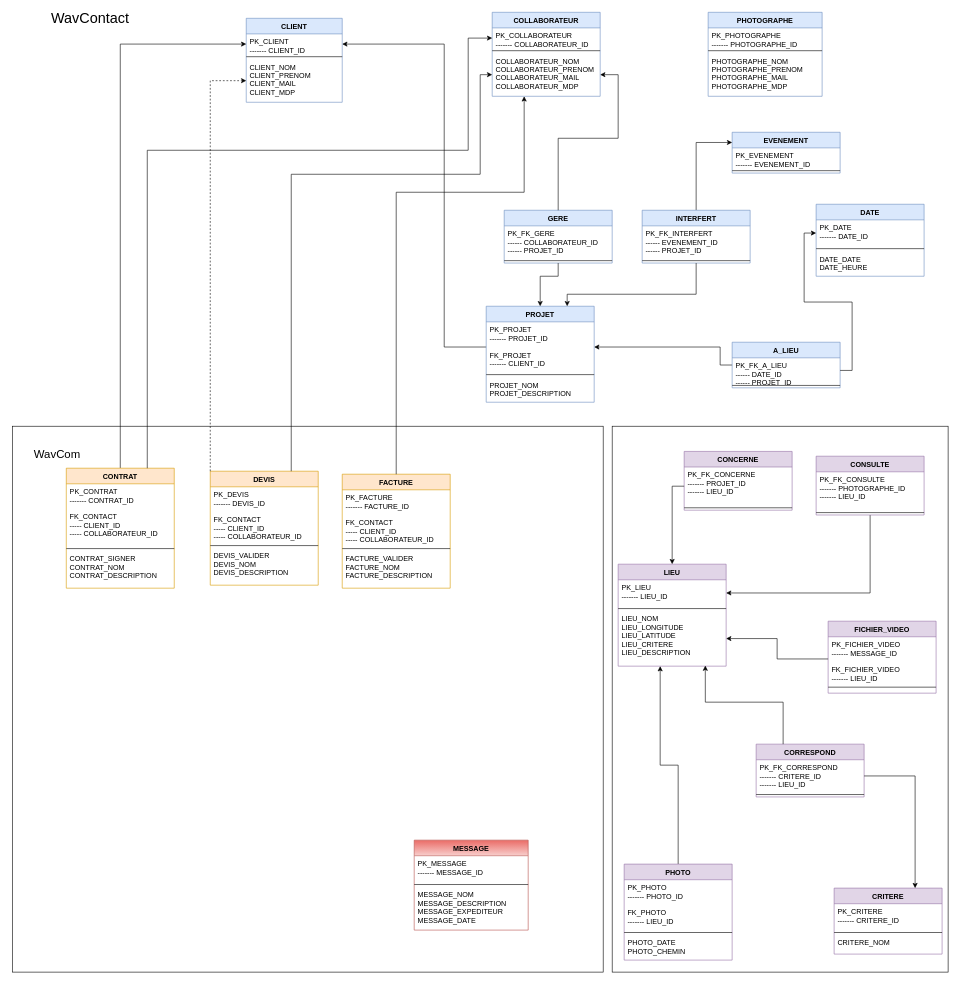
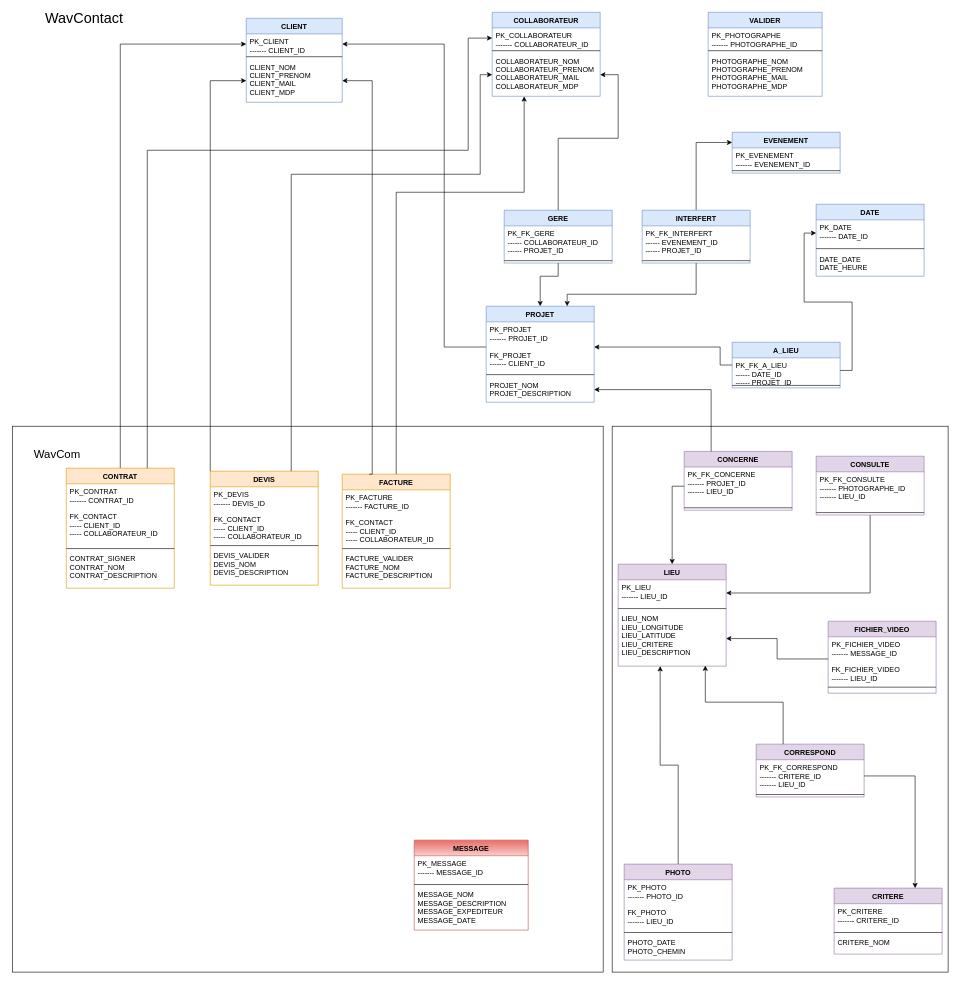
(90, 18) -> (84, 18)
(765, 20) -> (765, 20)
none -> (371, 81)
(210, 260) -> (210, 260)
none -> (655, 390)
